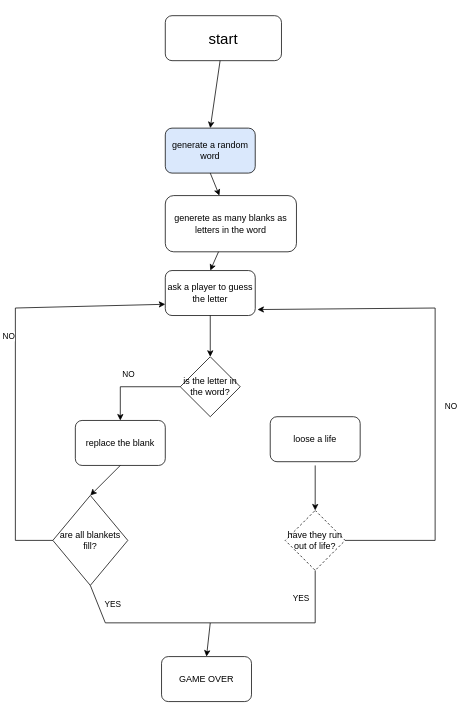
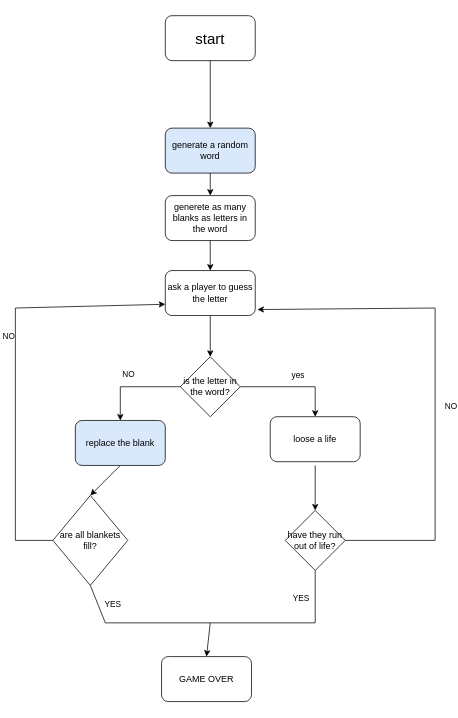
(224, 38) -> (210, 38)
(231, 224) -> (210, 218)
none -> (290, 387)
(120, 443) -> (120, 443)
(315, 540) -> (315, 540)
